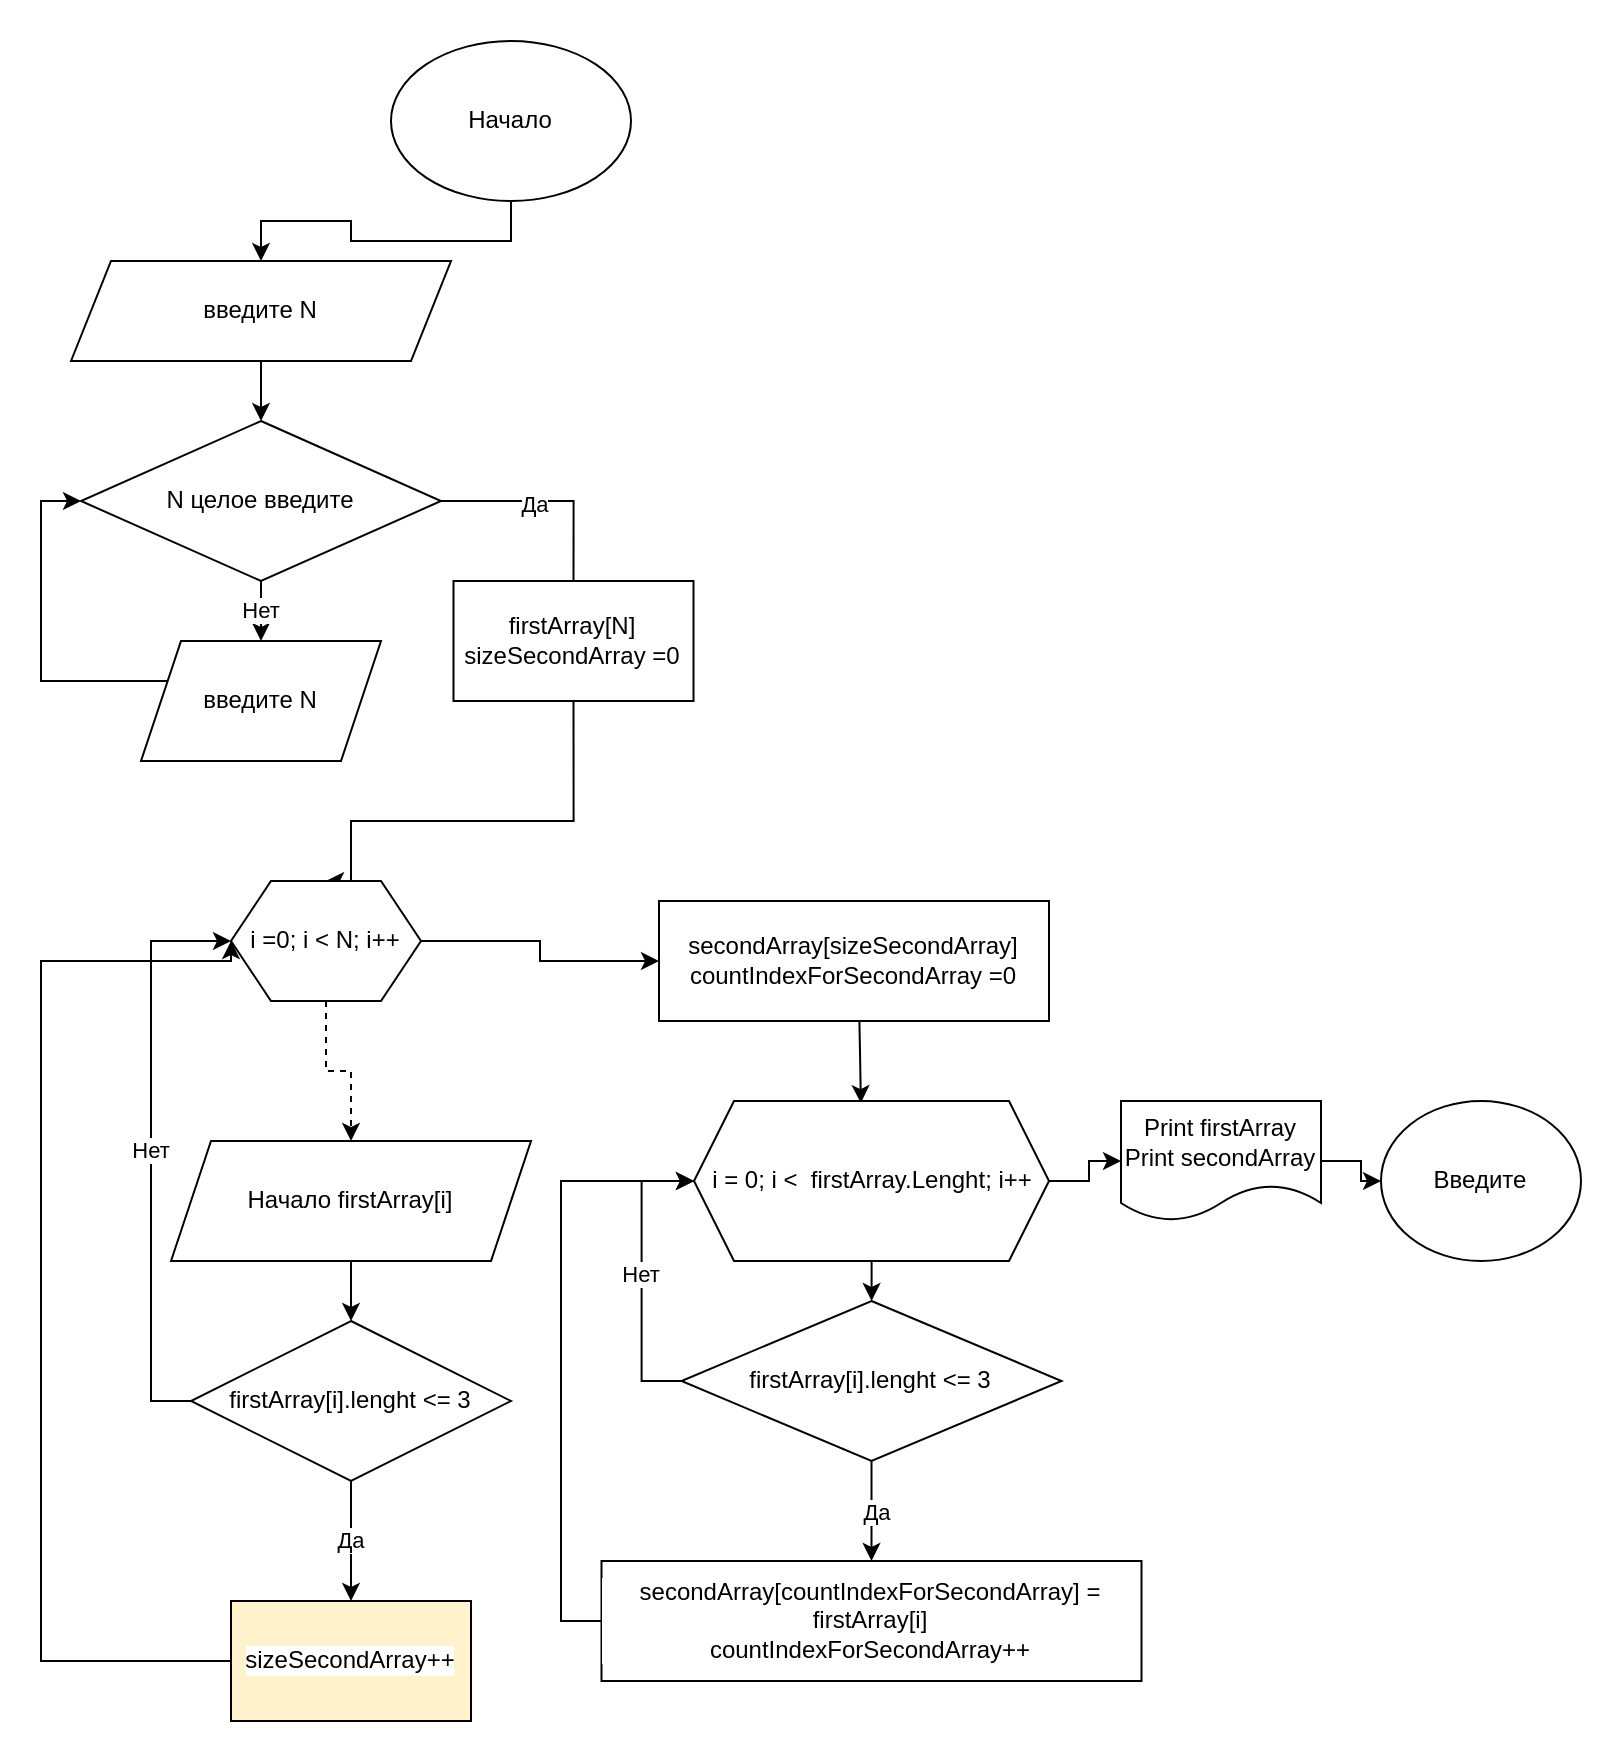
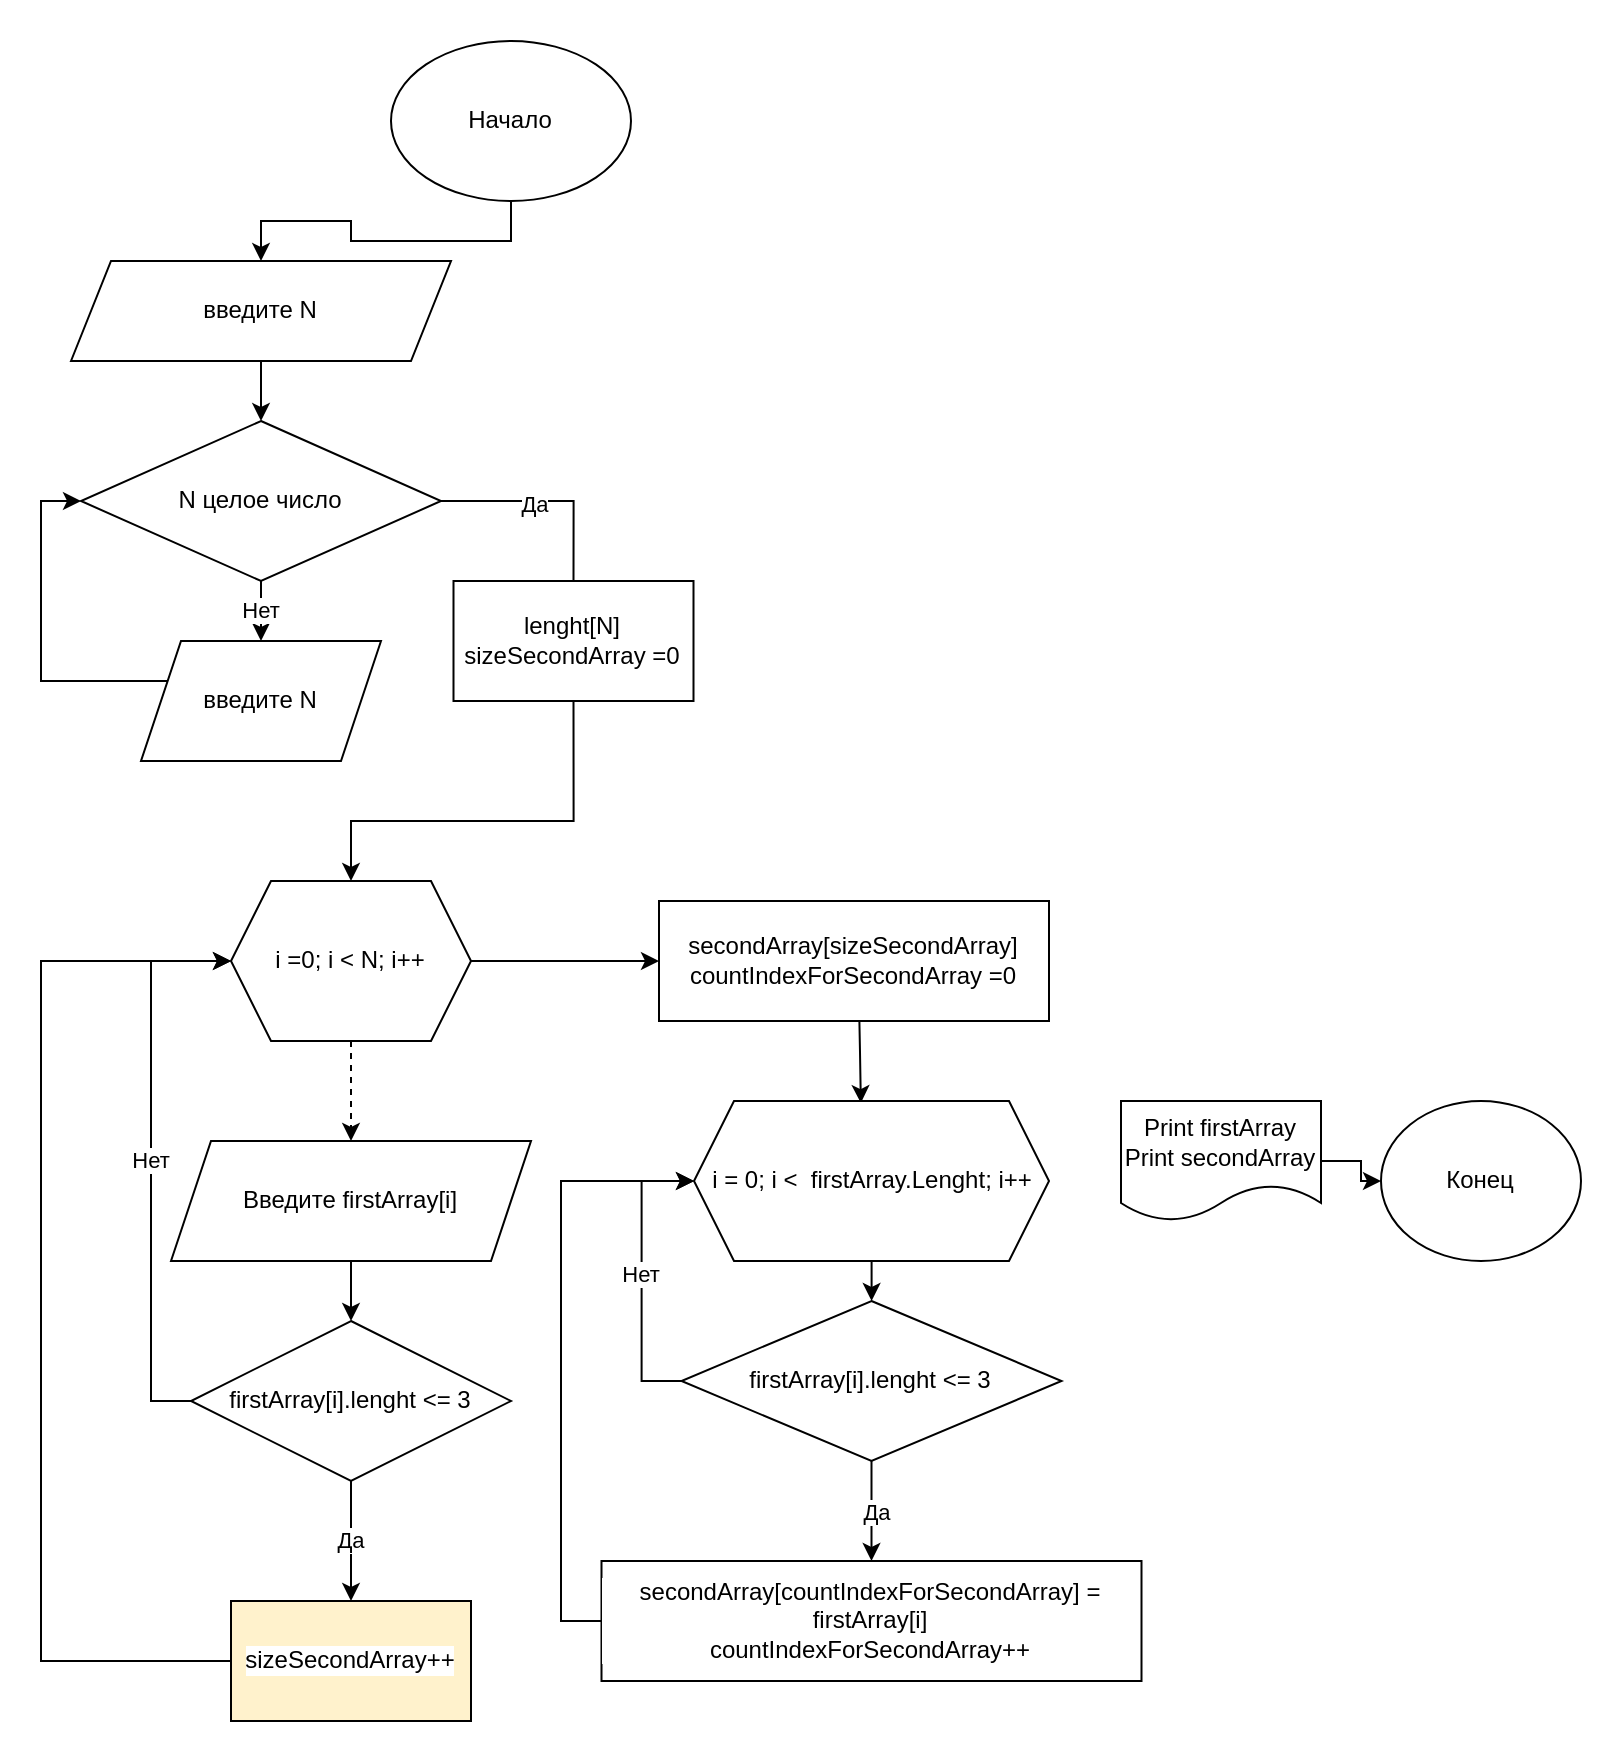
(261, 501) -> (261, 501)
(573, 641) -> (573, 641)
(326, 941) -> (351, 961)
(1088, 1181) -> none
(1481, 1181) -> (1481, 1181)
(351, 1201) -> (351, 1201)
